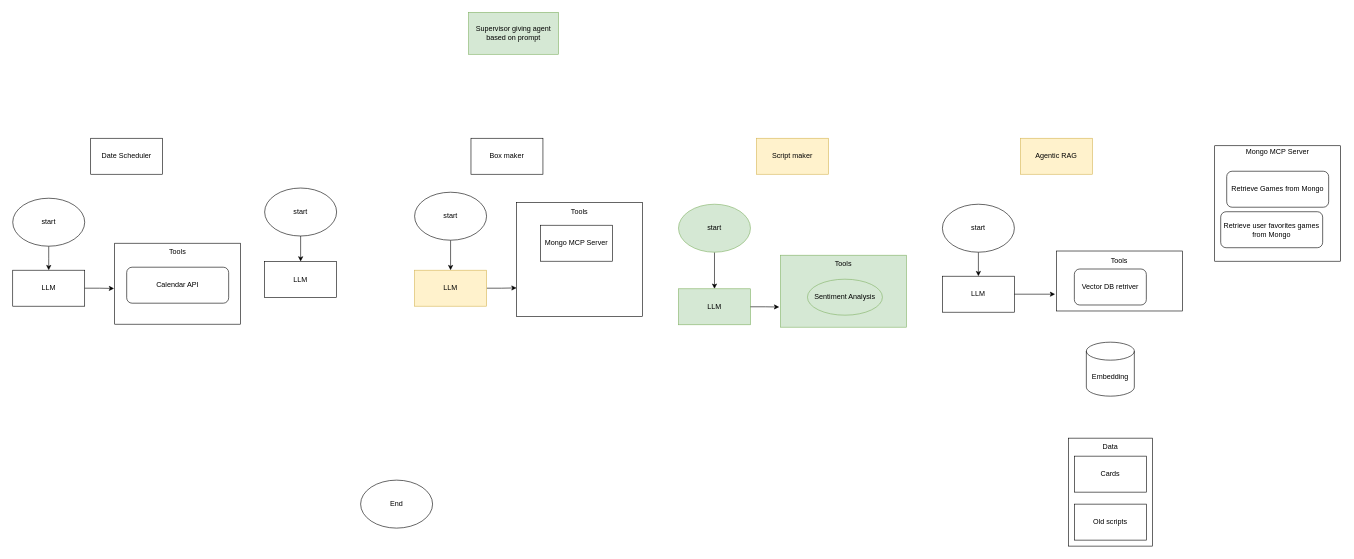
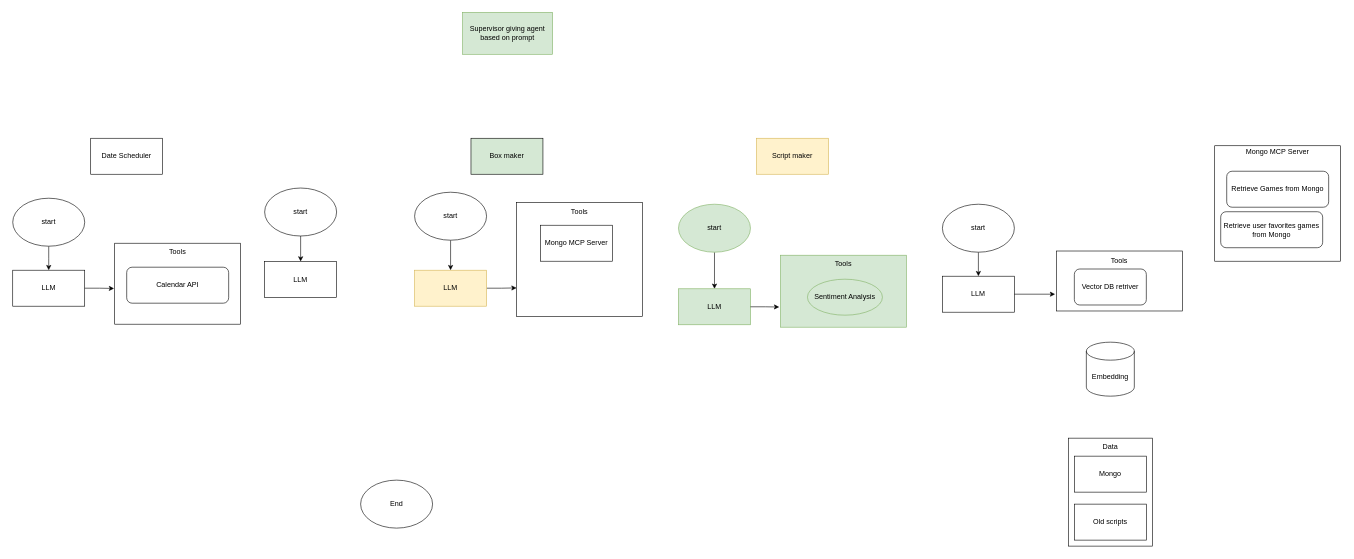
(513, 33) -> (507, 33)
(507, 156) -> (507, 156)
(1056, 156) -> none
(1110, 474) -> (1110, 474)
